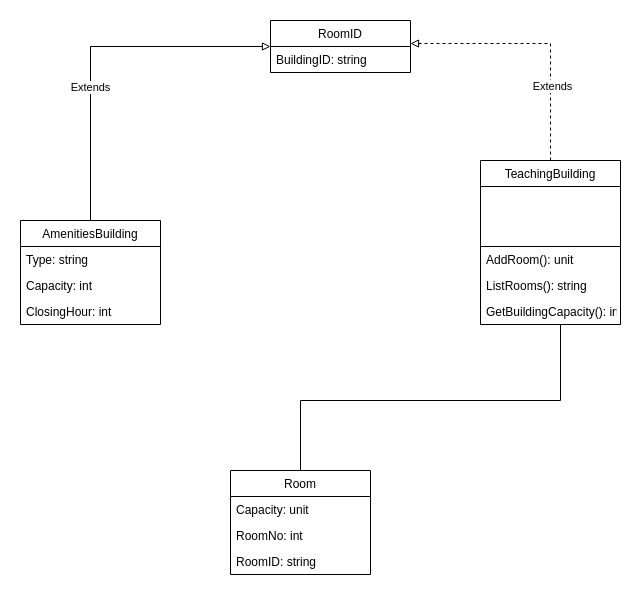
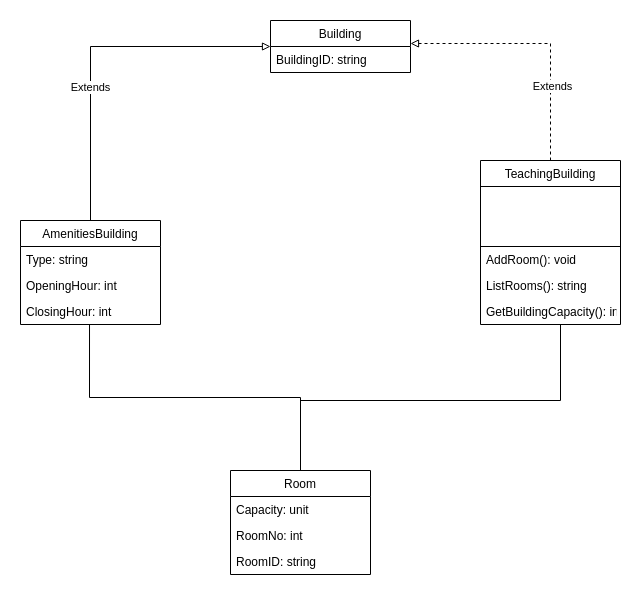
(340, 34) -> (340, 34)
(532, 260) -> (532, 260)
(63, 286) -> (74, 286)
none -> (160, 398)
